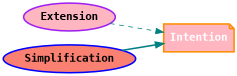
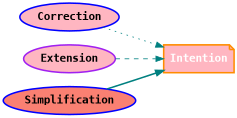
none -> (69, 17)
